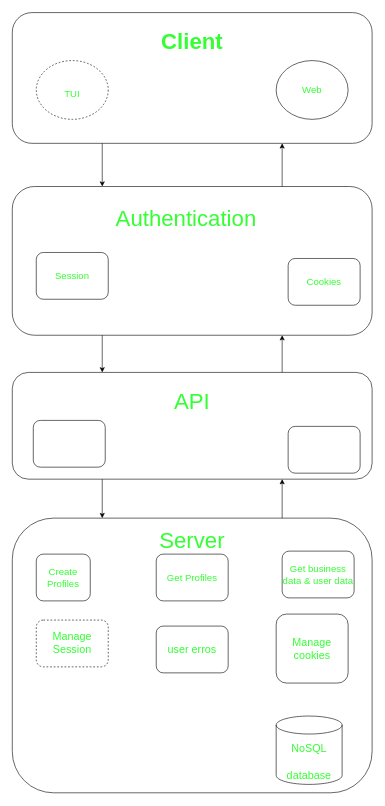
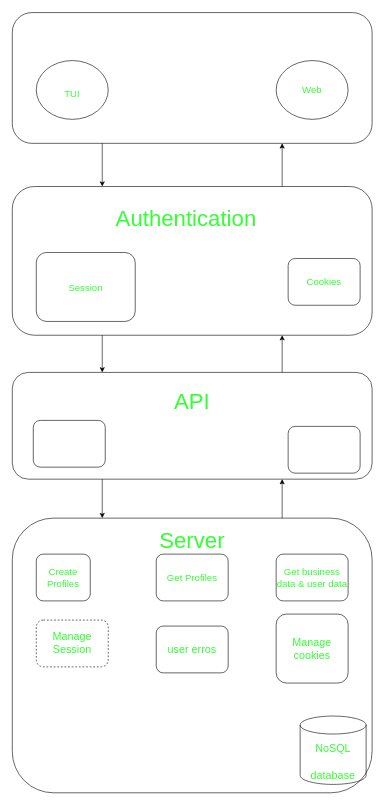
(192, 42) -> none
(72, 90) -> (72, 90)
(72, 276) -> (86, 287)
(318, 575) -> (312, 578)
(309, 750) -> (333, 750)
